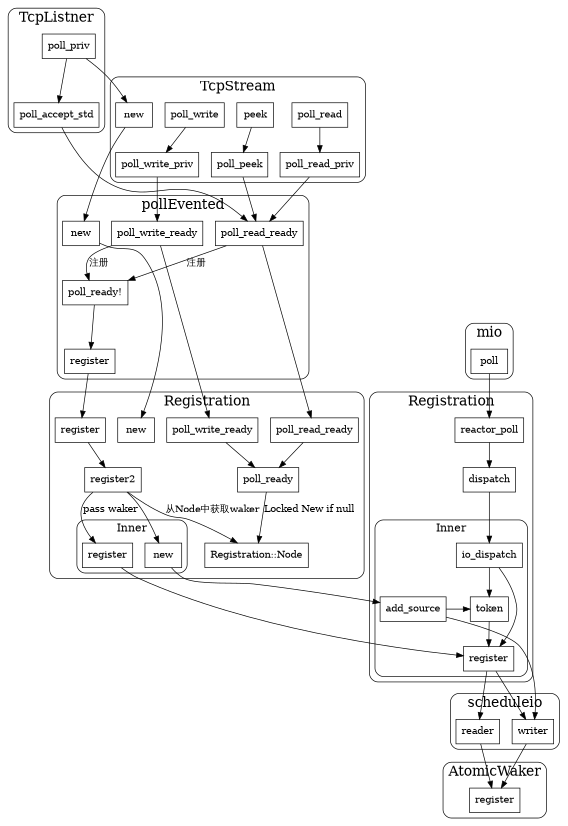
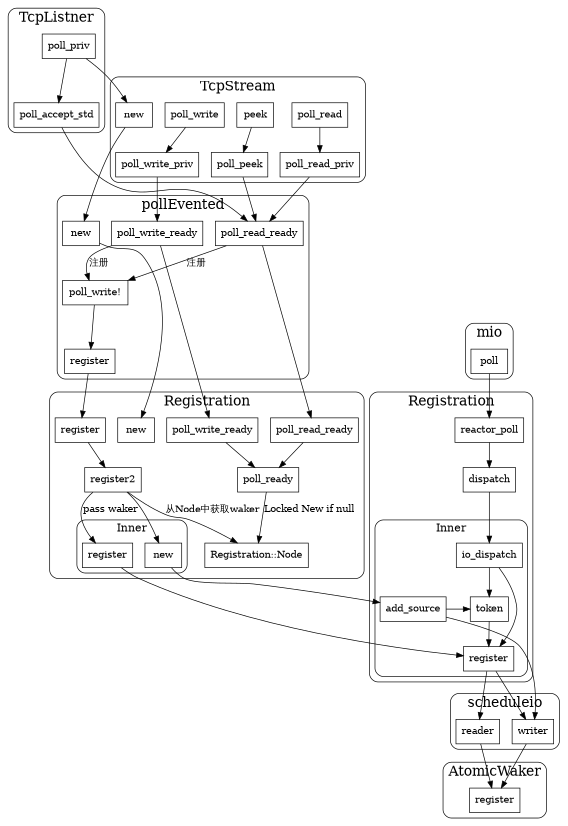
(95, 293) -> (95, 293)
